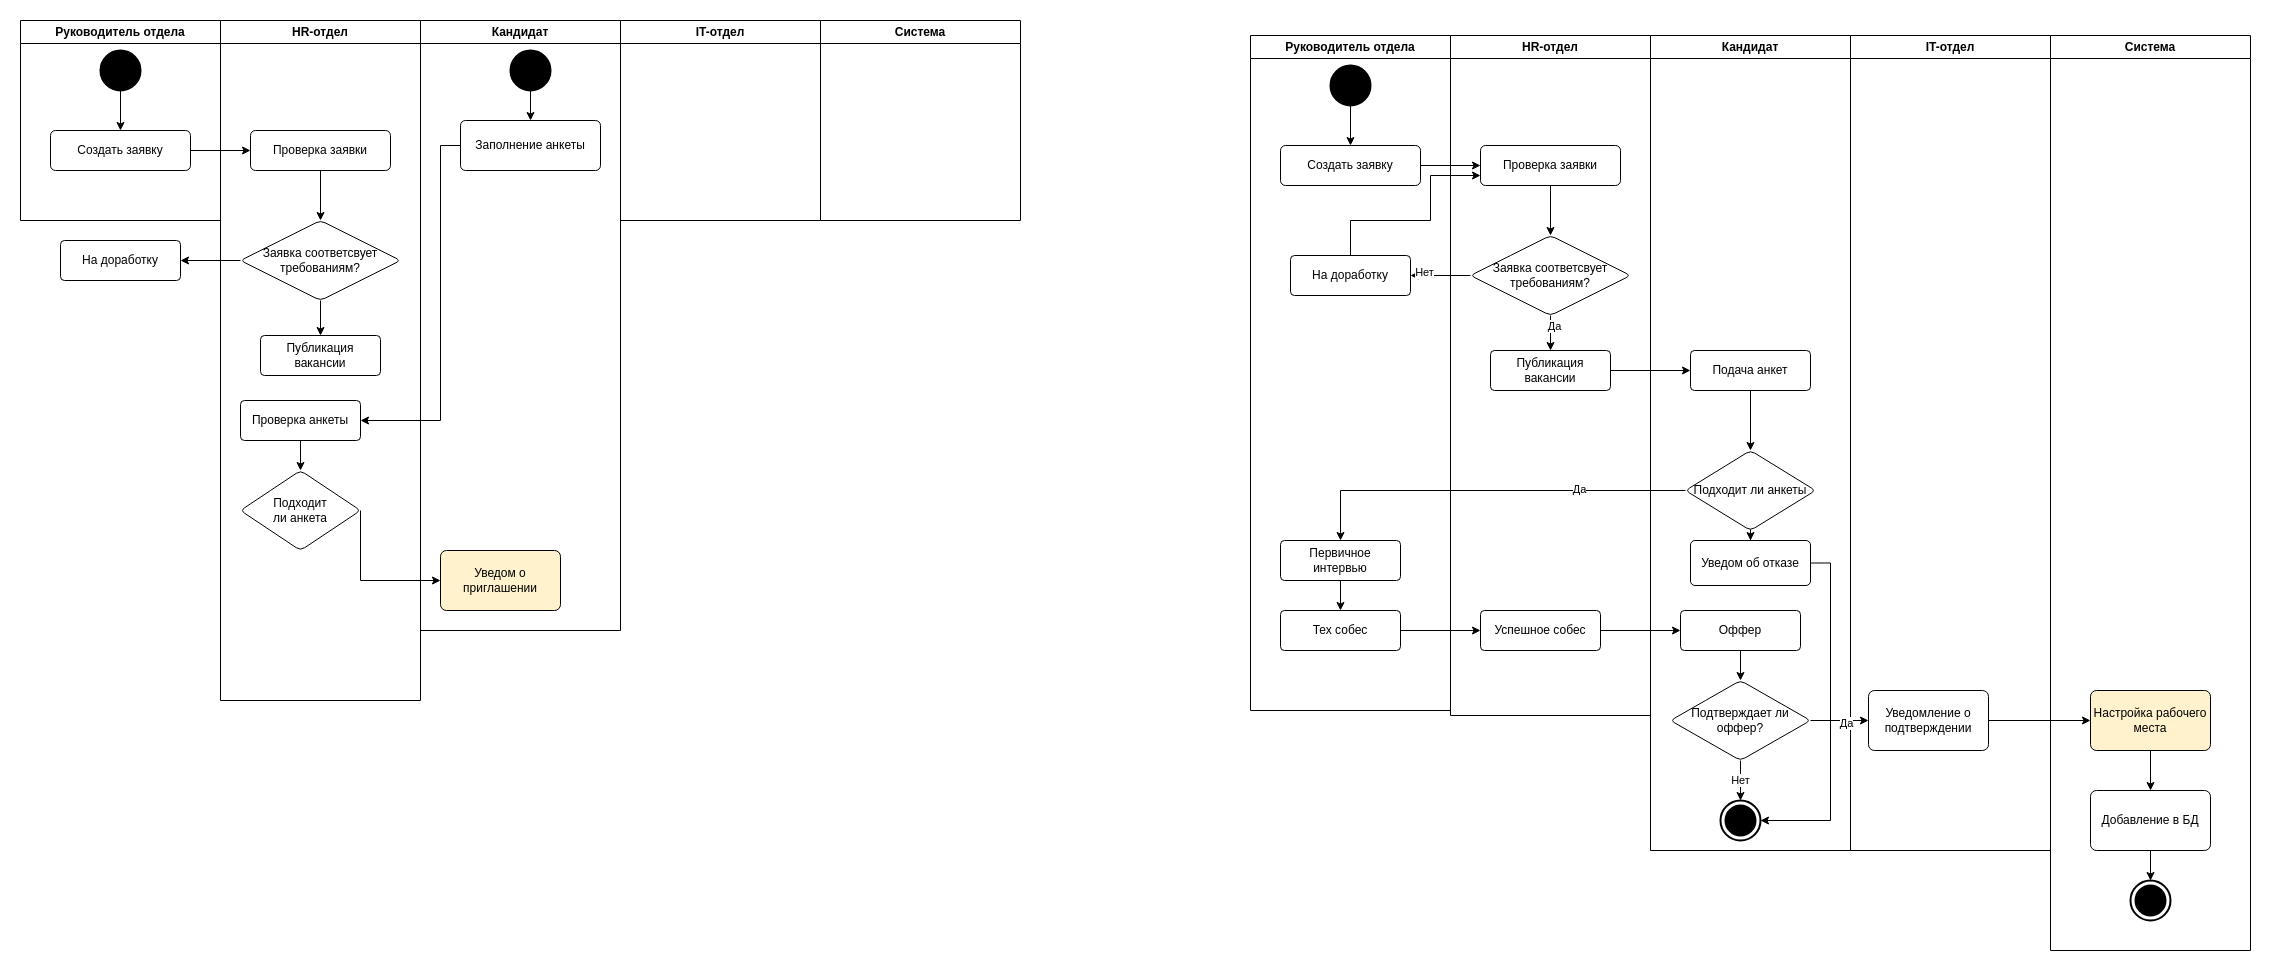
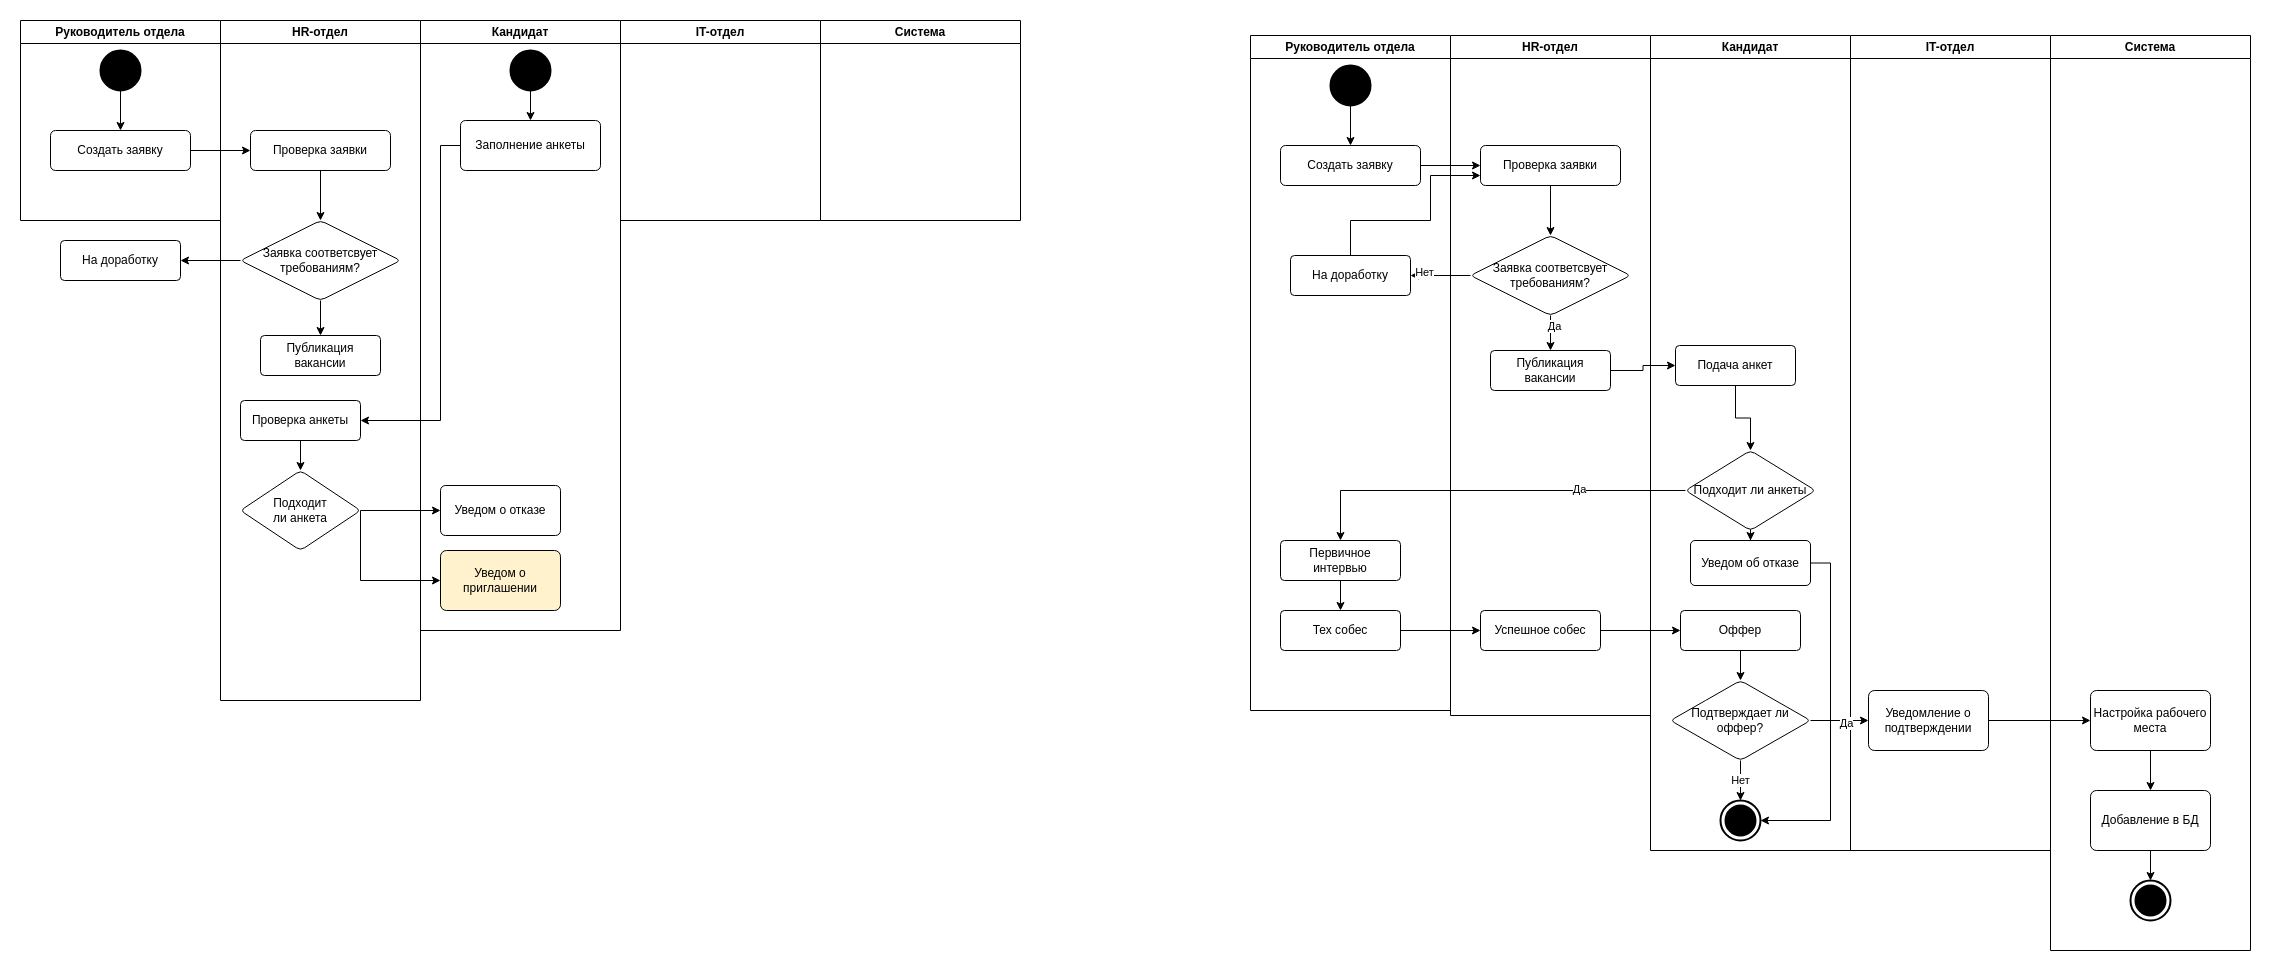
(1751, 371) -> (1736, 366)
none -> (398, 511)
none -> (501, 511)
(2151, 721) -> (2151, 721)
